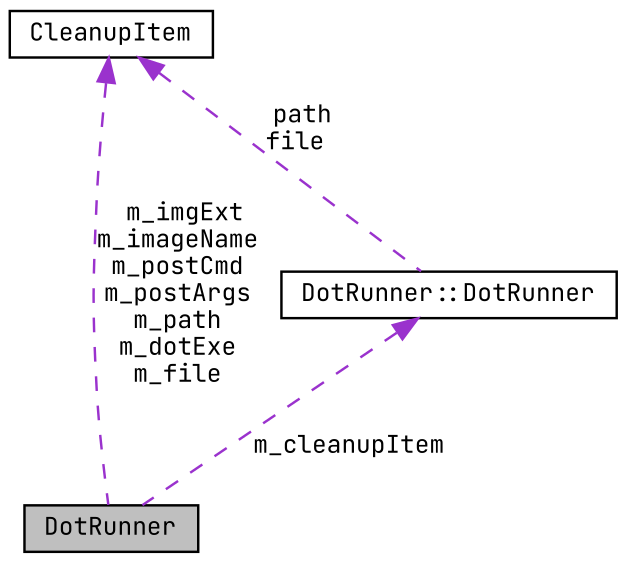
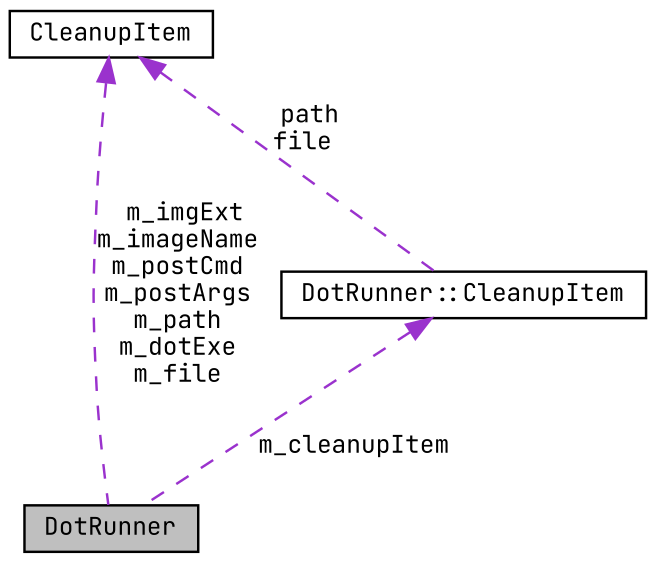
(449, 295) -> (464, 295)
